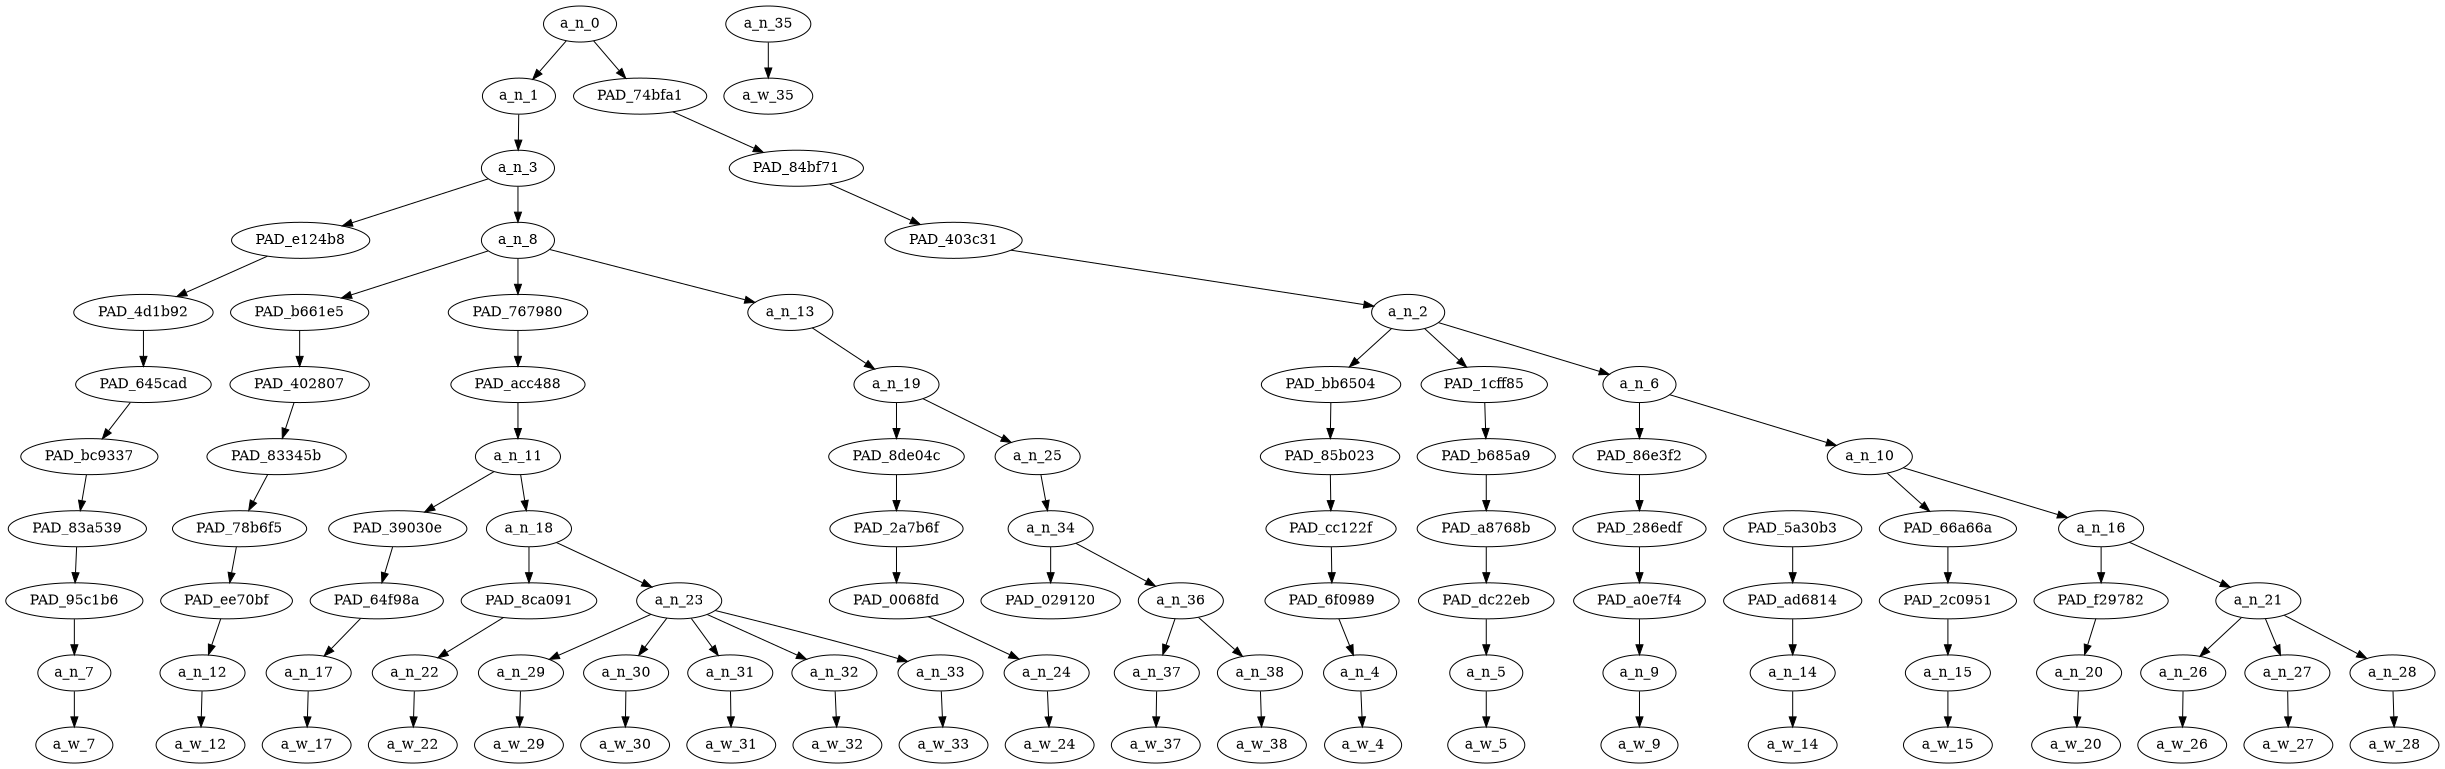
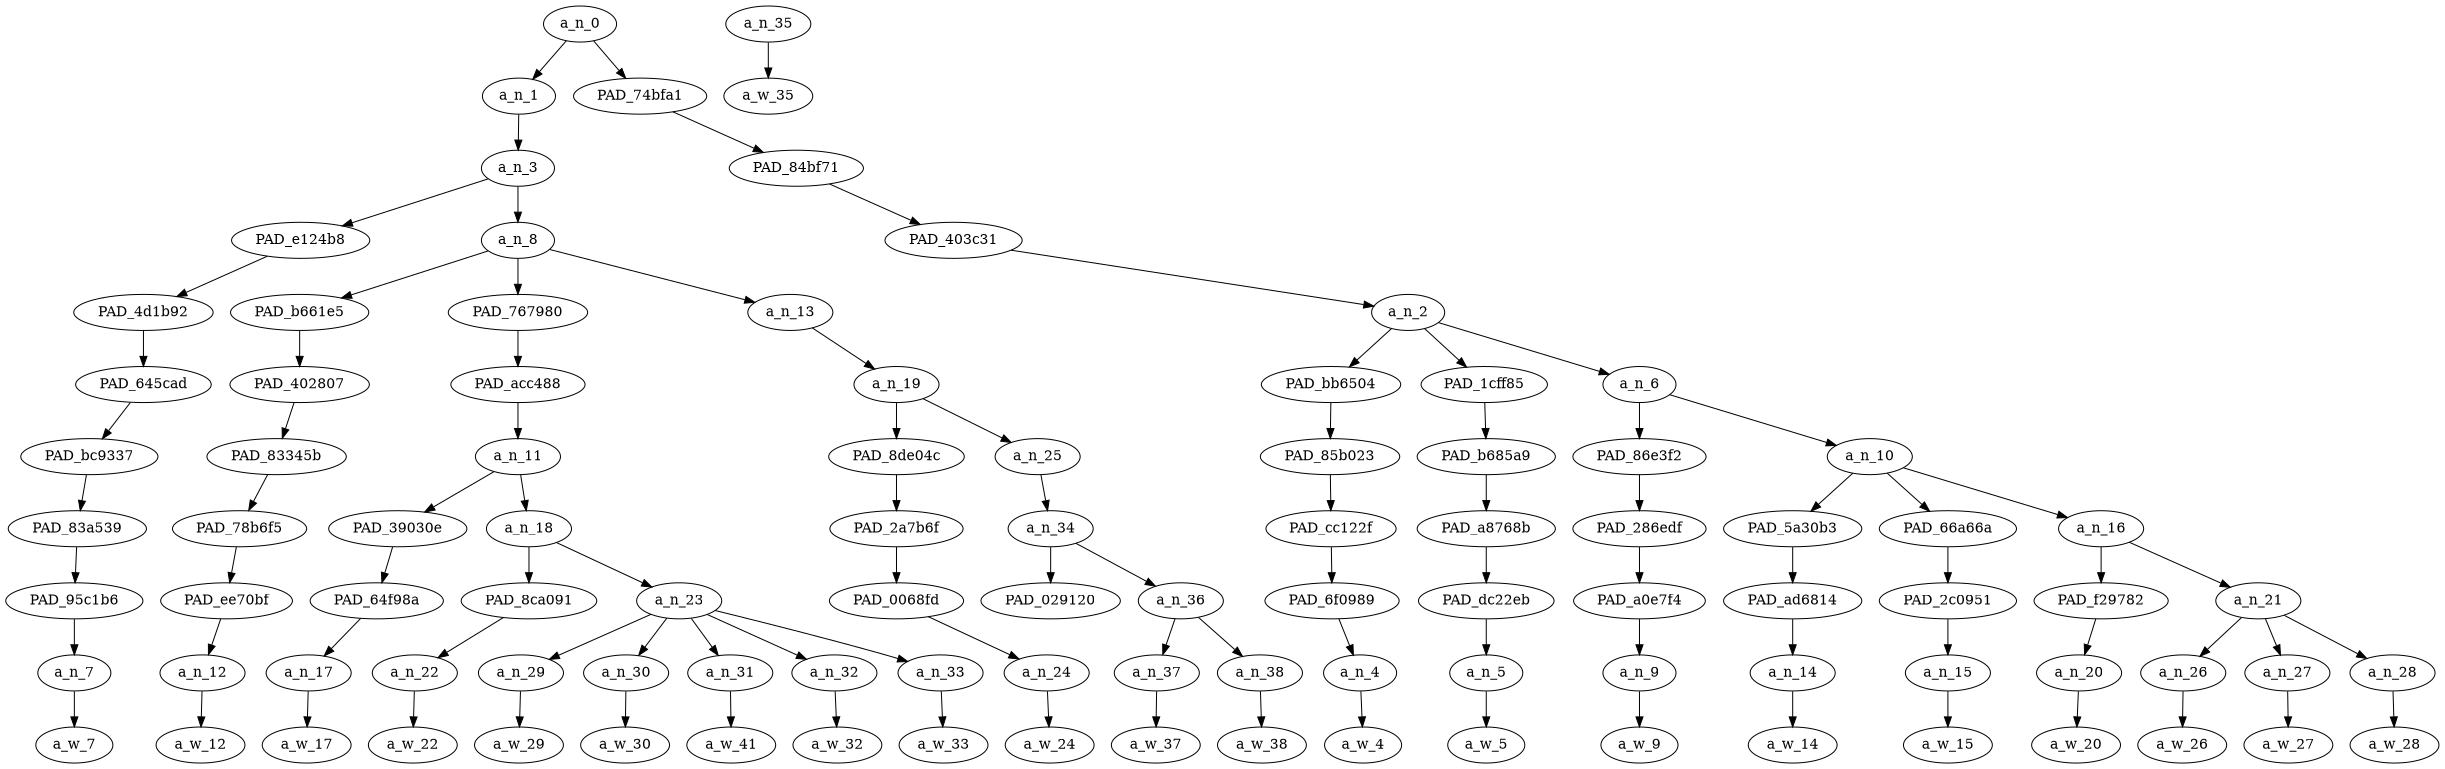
none -> (1836, 489)
(731, 745) -> (731, 745)
